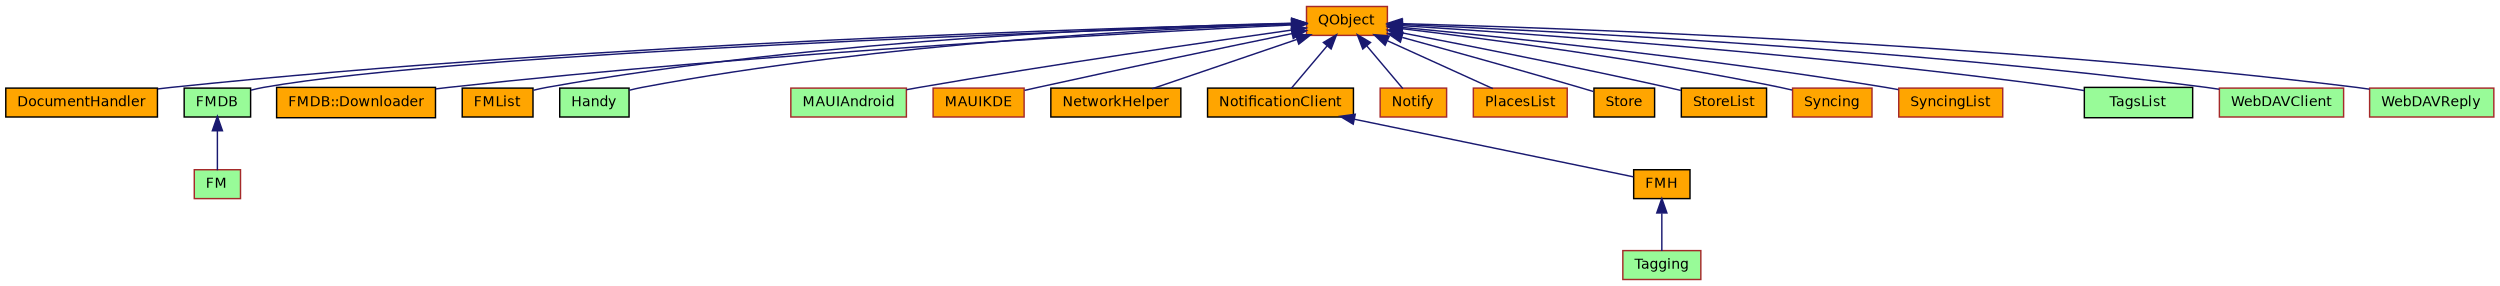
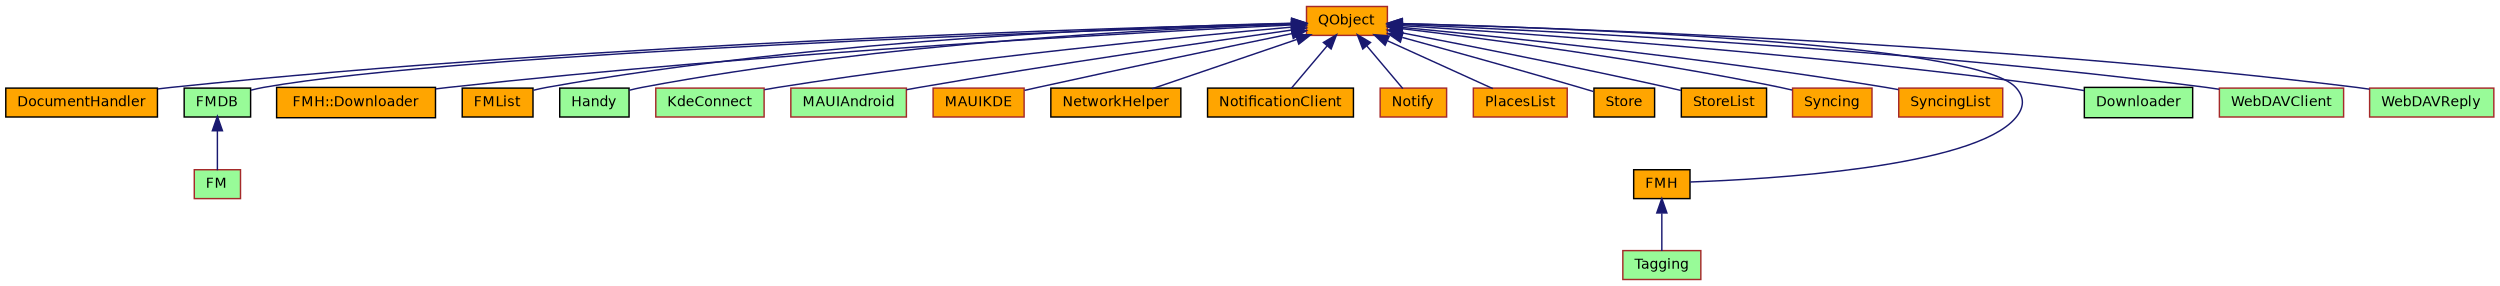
(356, 103) -> (356, 103)
none -> (710, 103)
(2138, 103) -> (2138, 103)
(1494, 148) -> (2021, 109)
